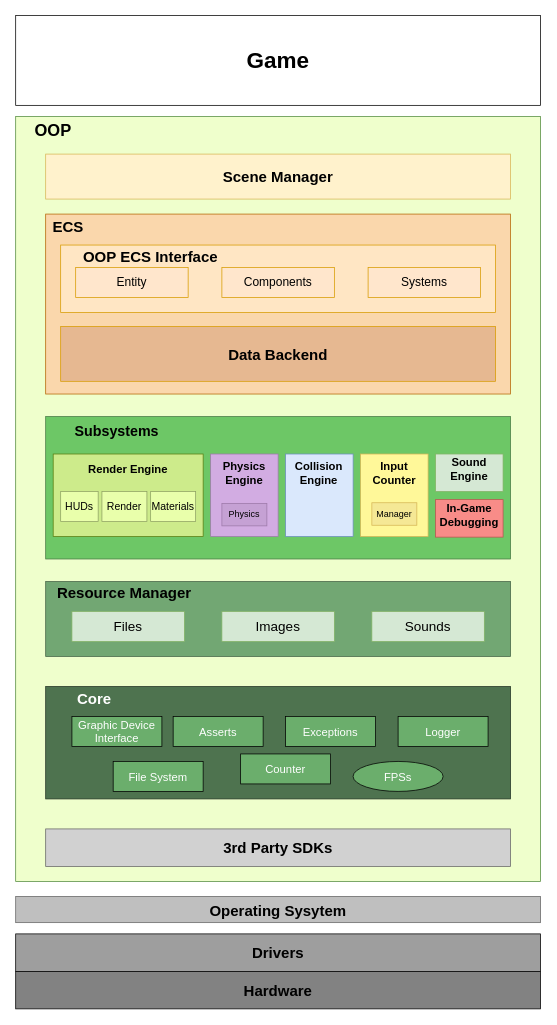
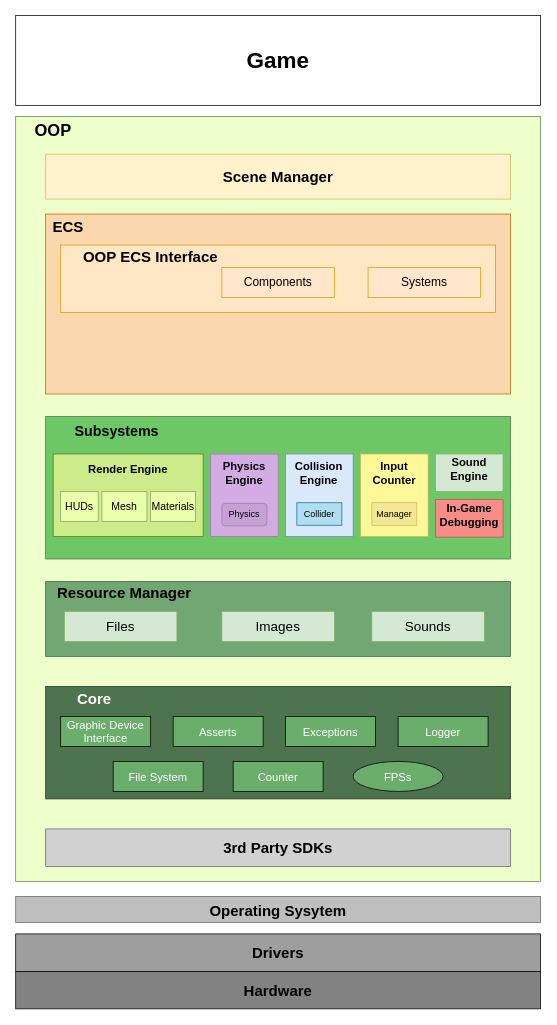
(132, 283) -> none
(278, 354) -> none
(124, 507) -> (124, 507)
none -> (319, 514)
(244, 515) -> (244, 515)
(128, 627) -> (120, 627)
(117, 732) -> (105, 732)
(285, 769) -> (278, 777)
